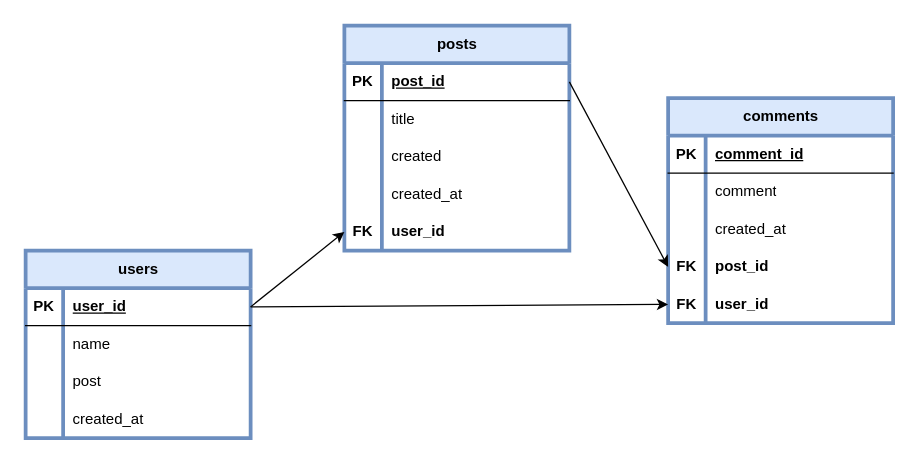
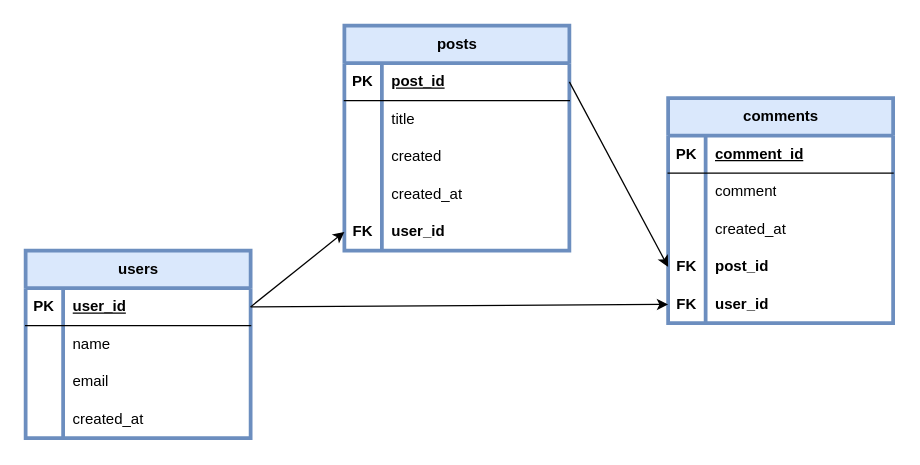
(90, 382) -> (90, 382)
